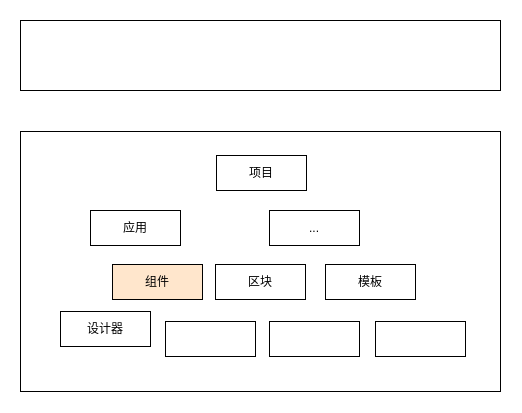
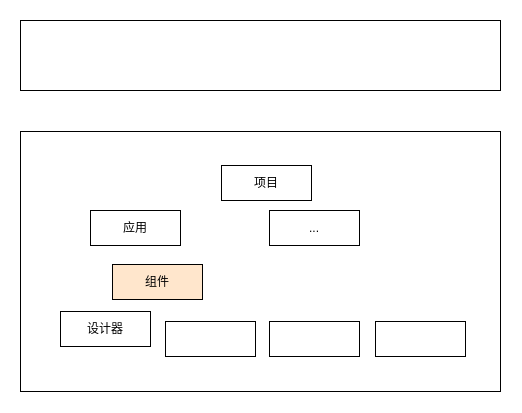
(262, 173) -> (267, 183)
(261, 282) -> none
(371, 282) -> none
